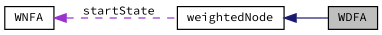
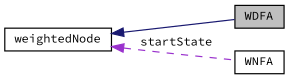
(122, 18) -> (179, 54)
